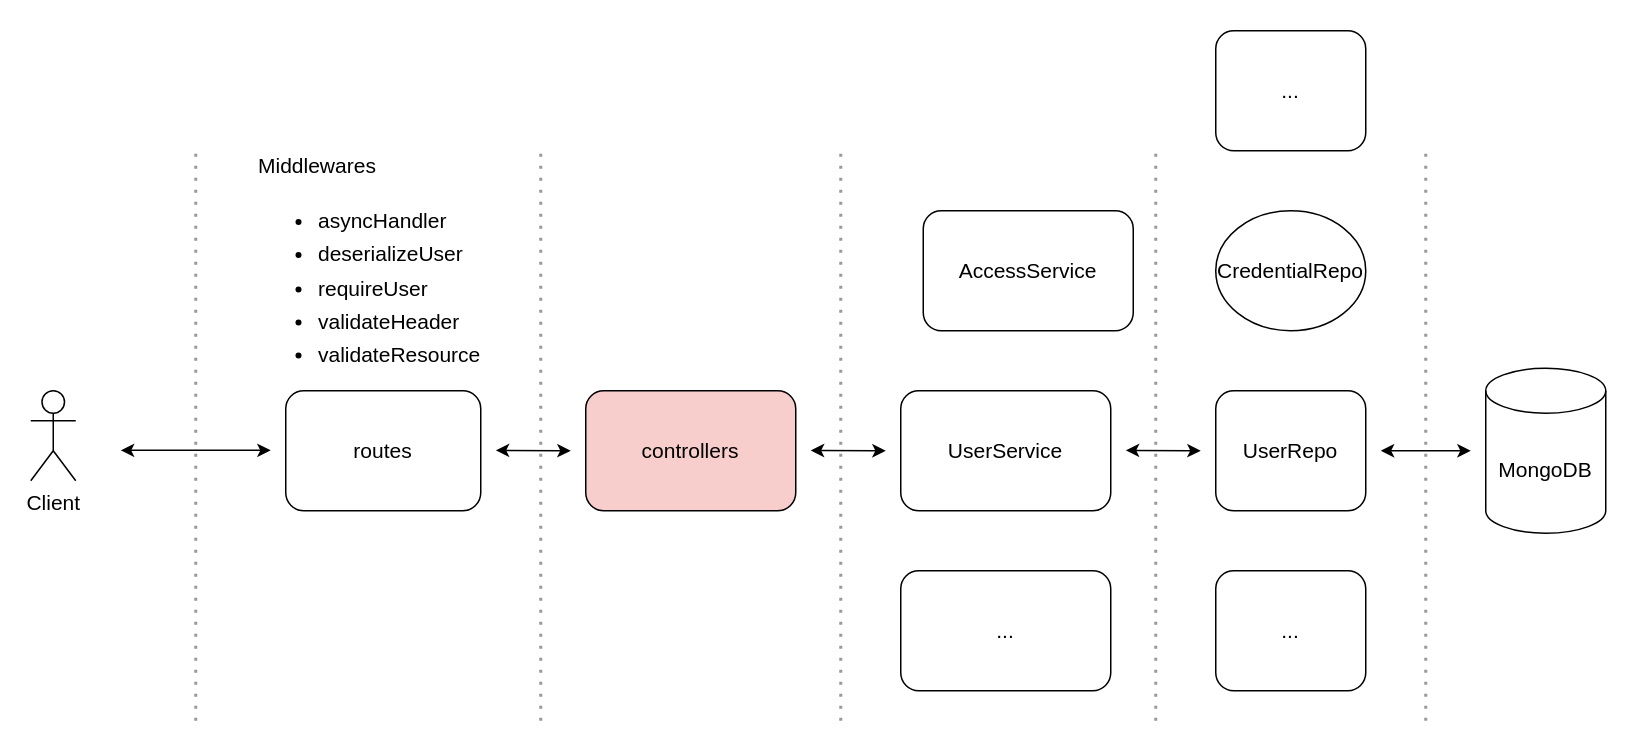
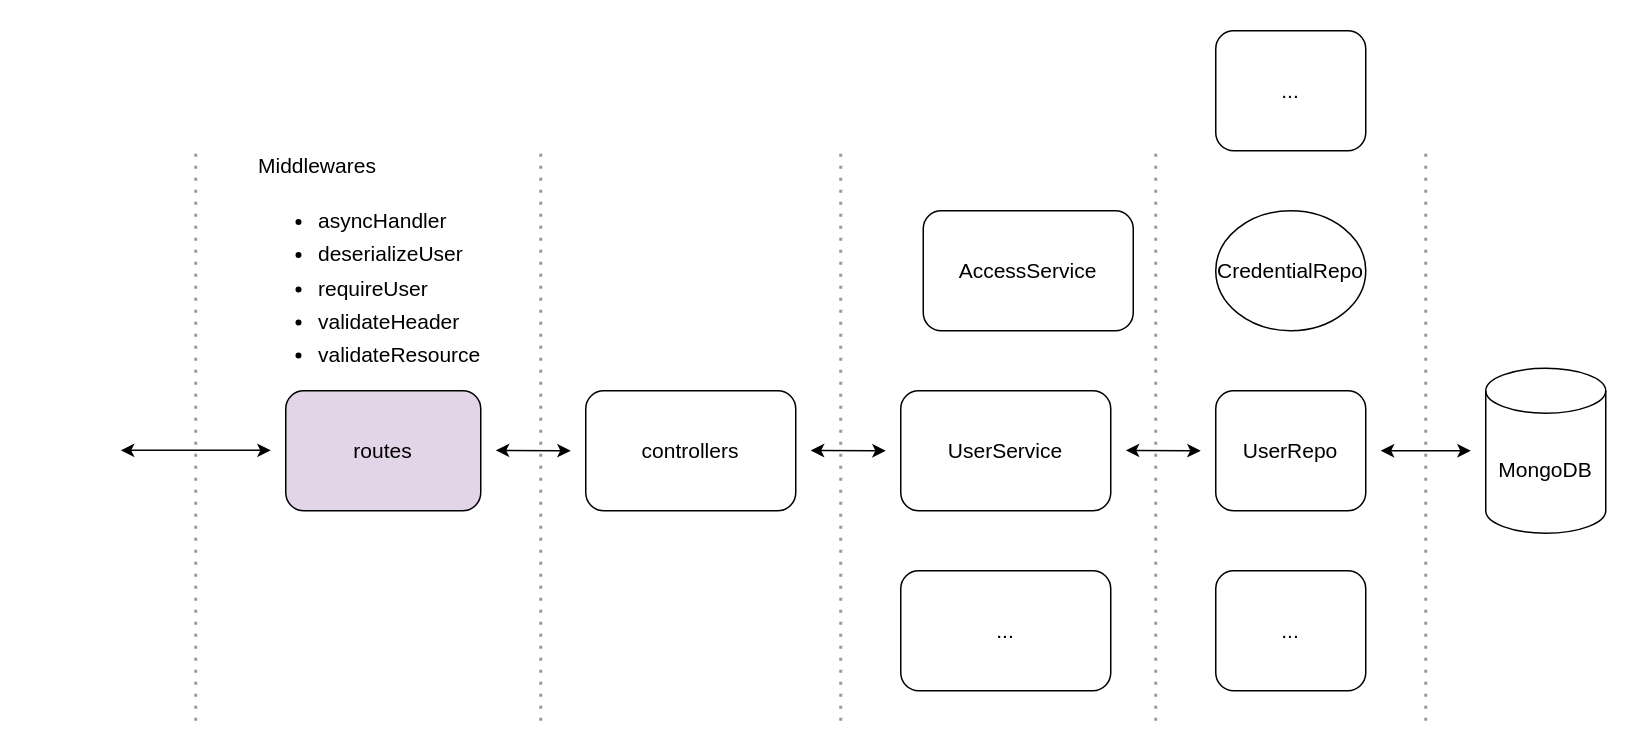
(53, 436) -> none
(383, 451) -> (383, 451)
(691, 451) -> (691, 451)
